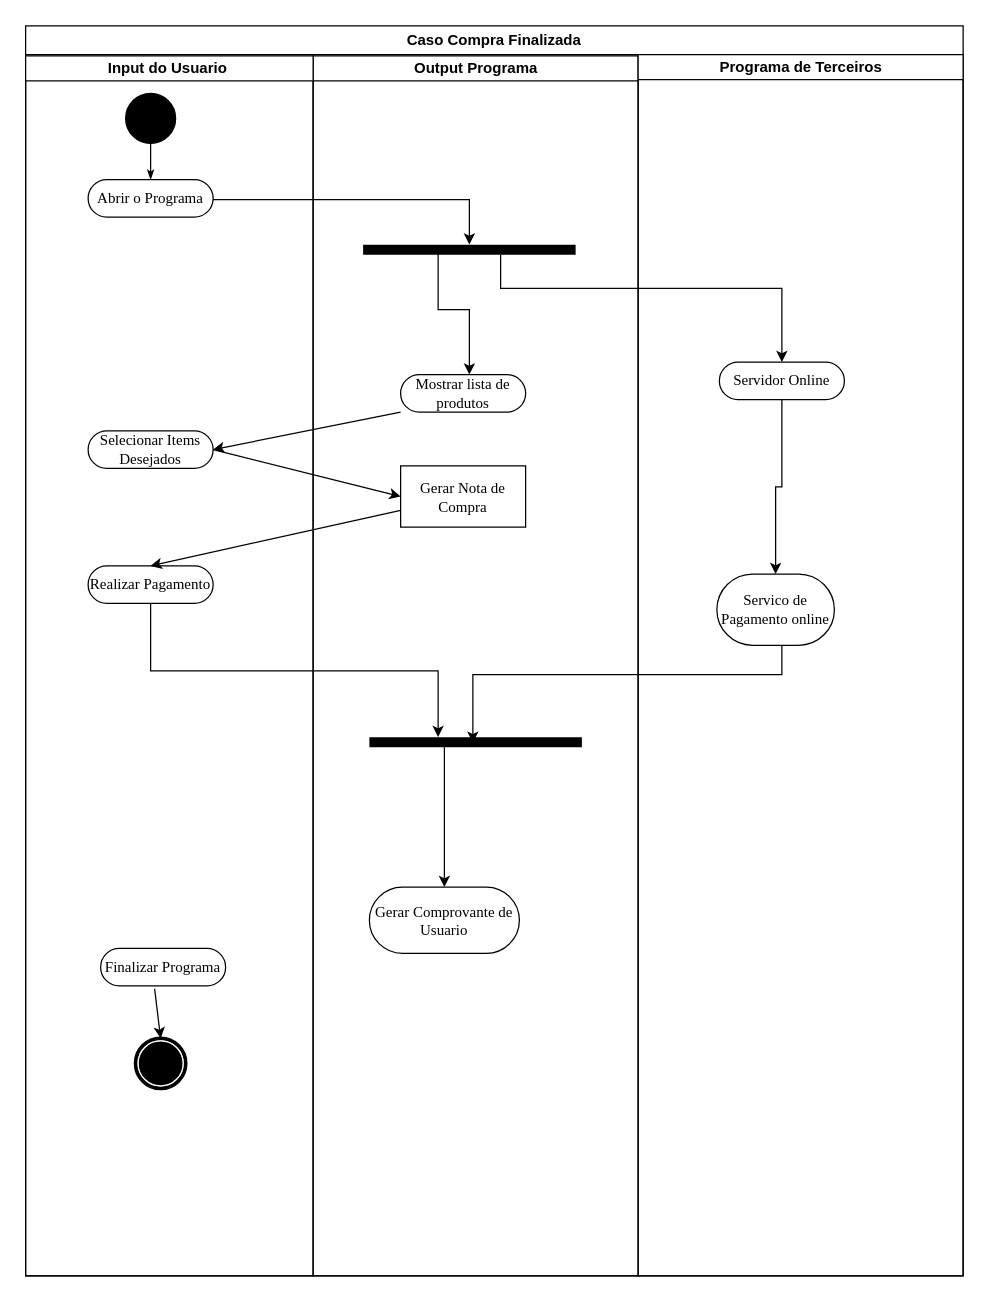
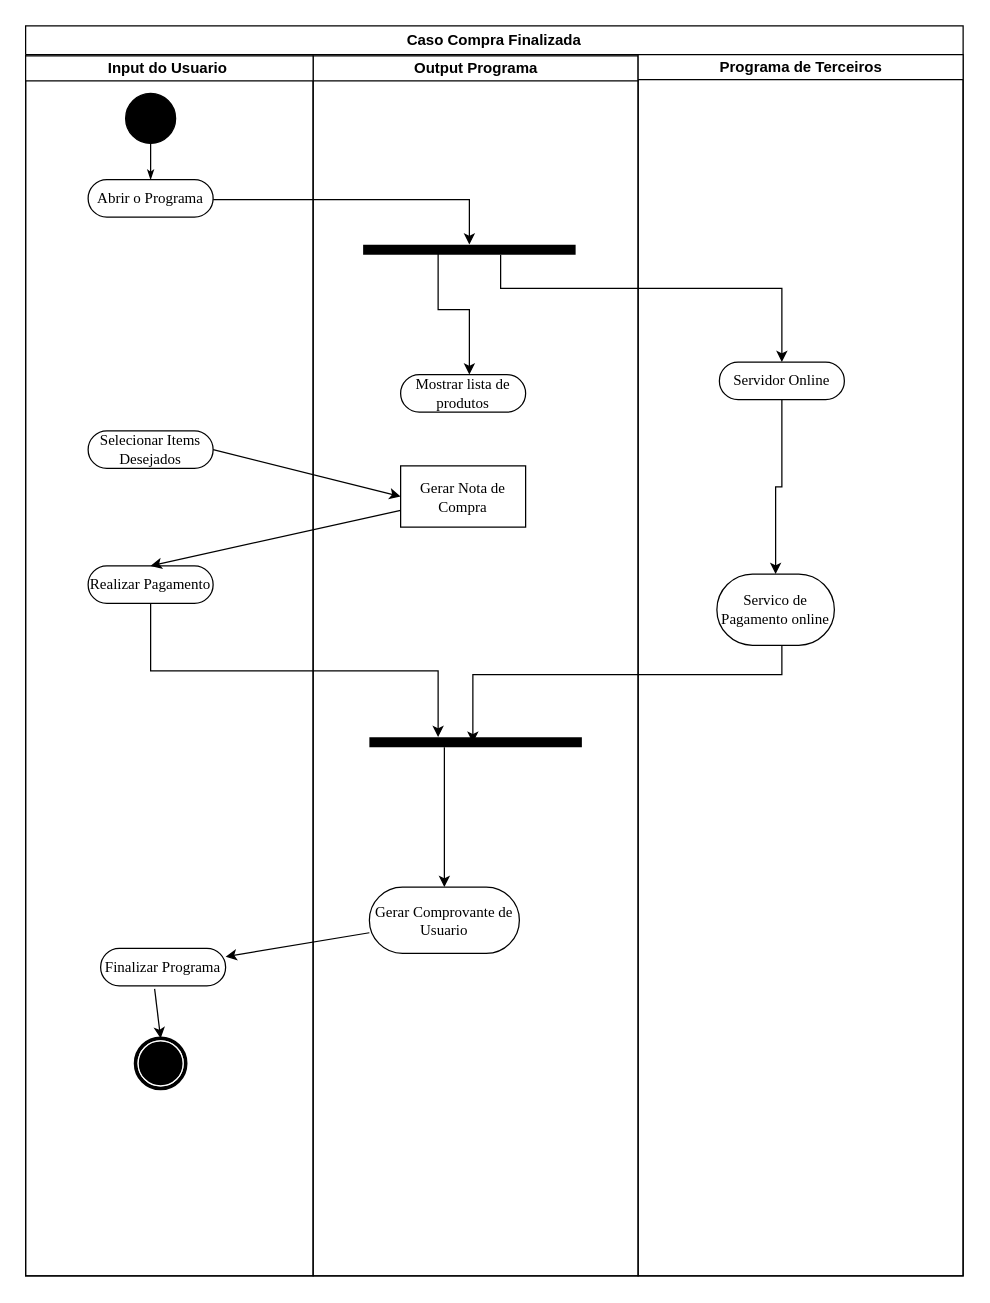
(310, 430) -> none
none -> (302, 944)
